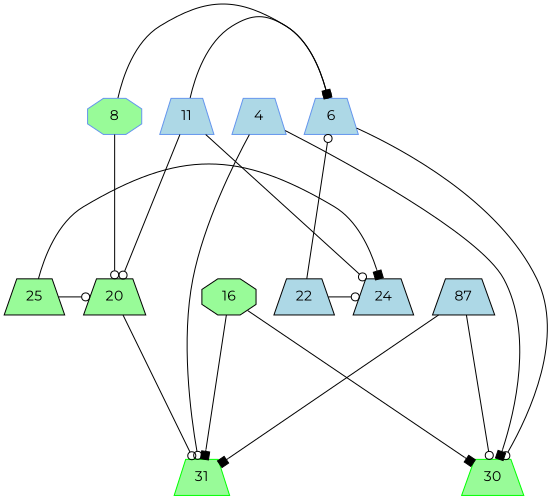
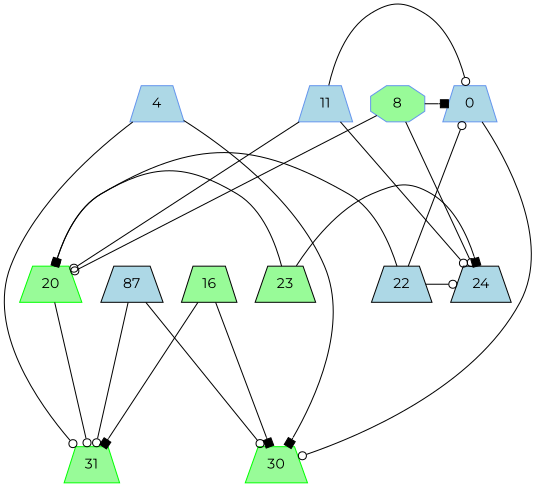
(331, 116) -> (470, 104)
none -> (220, 153)
none -> (433, 180)
(34, 297) -> (285, 284)
(115, 297) -> (51, 284)
(229, 297) -> (209, 284)
(333, 387) -> (113, 370)
